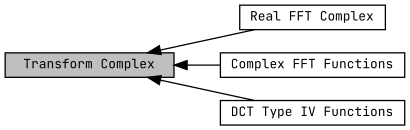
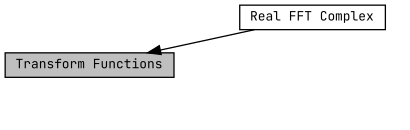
(90, 65) -> (90, 65)
(313, 65) -> none
(313, 113) -> none
